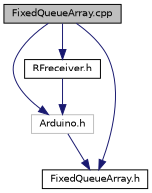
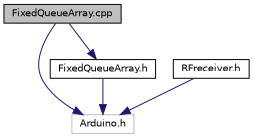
(63, 36) -> none
(76, 147) -> (103, 92)
